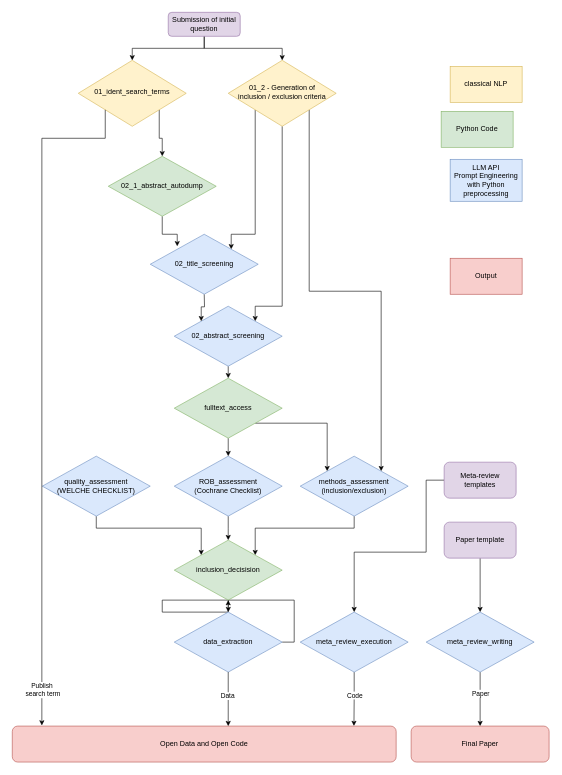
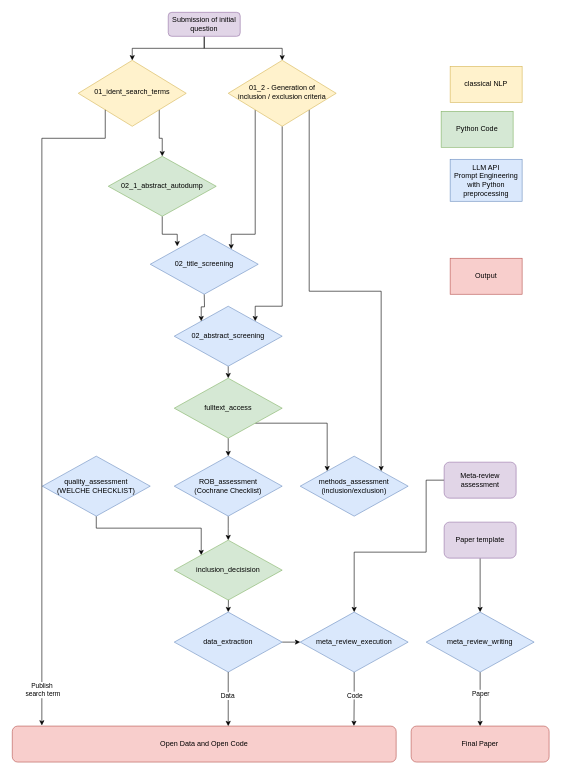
(480, 480) -> (480, 480)
(255, 528) -> none
(162, 609) -> (294, 642)
